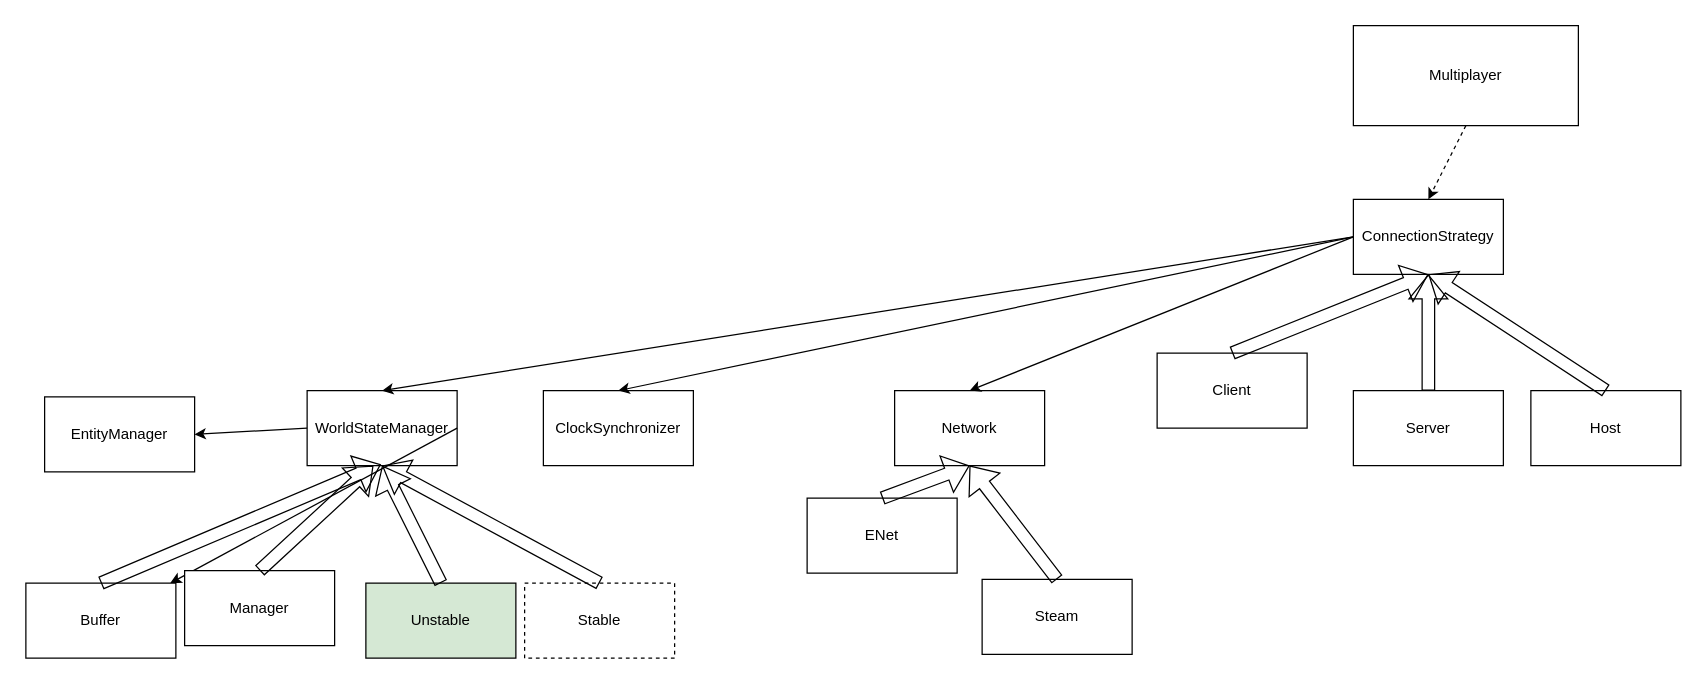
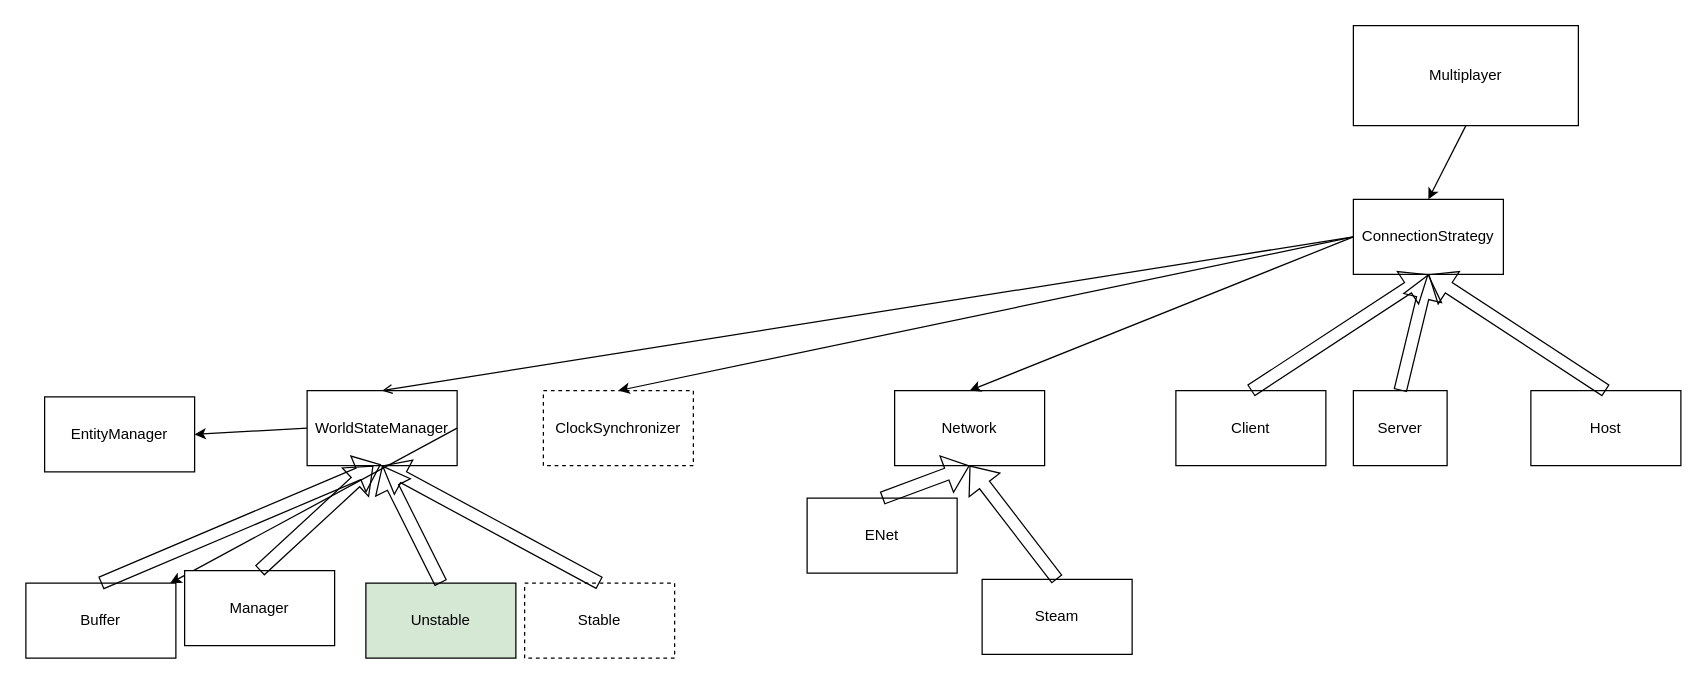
(1449, 159) -> (1449, 159)
(392, 389) -> (389, 390)
(1232, 391) -> (1251, 428)
(618, 428) -> (618, 428)
(1428, 428) -> (1400, 428)
